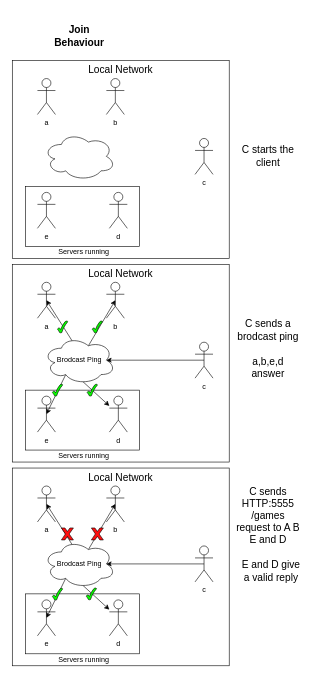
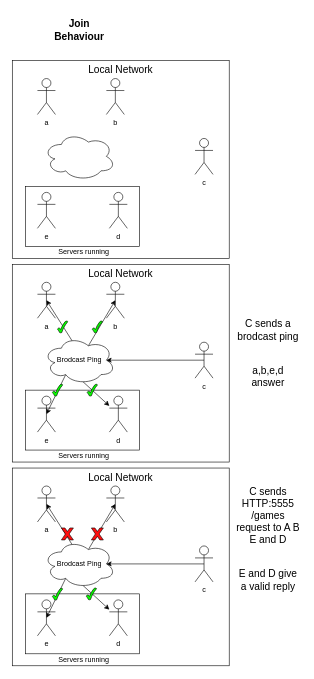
(80, 36) -> (80, 30)
(269, 156) -> none
(269, 368) -> (269, 377)
(272, 572) -> (269, 581)
